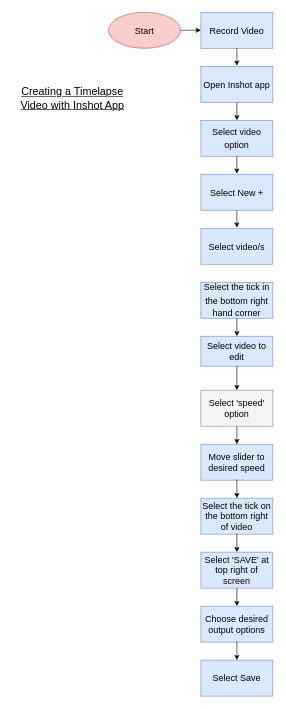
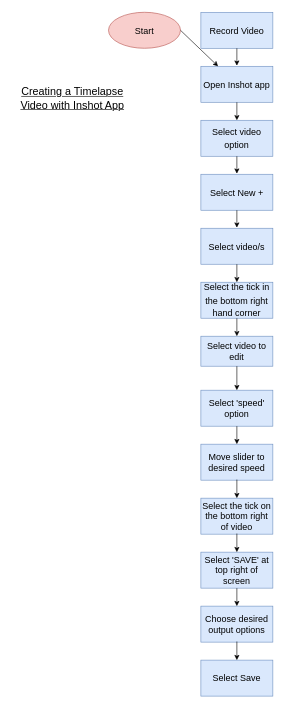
(195, 30) -> (198, 48)
none -> (237, 276)
(237, 408) -> (237, 408)
